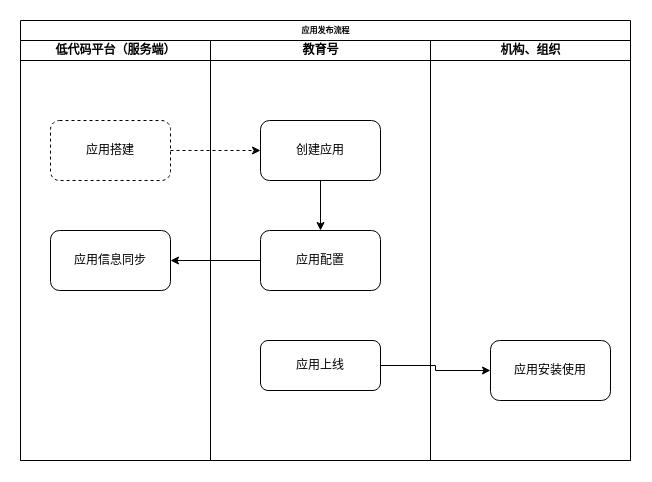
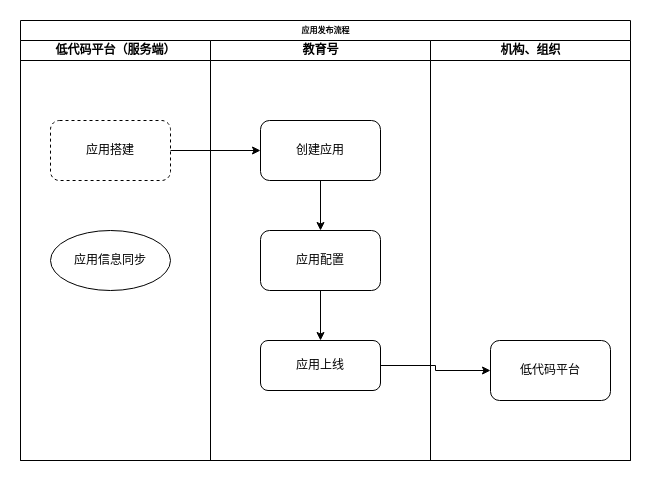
(213, 151) -> (213, 151)
(111, 261) -> (111, 261)
(219, 261) -> (321, 312)
(551, 371) -> (551, 371)
